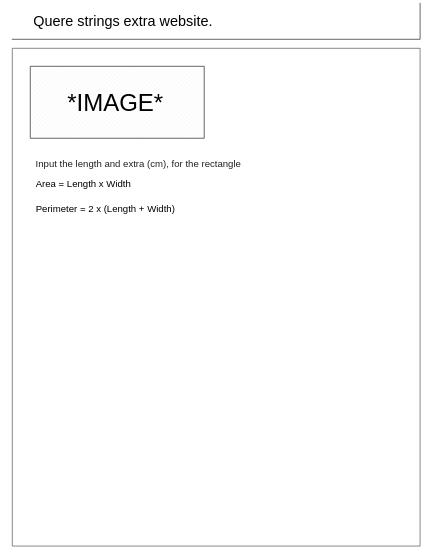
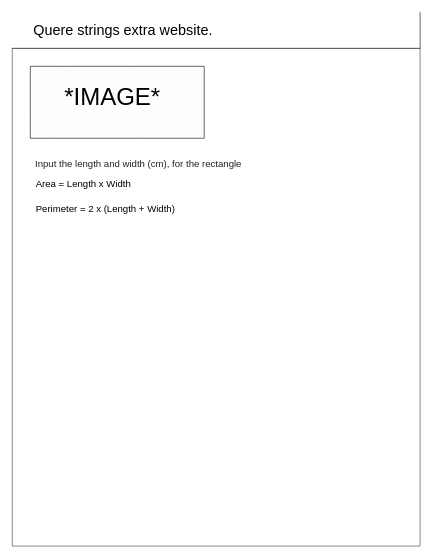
(216, 21) -> (216, 30)
(123, 111) -> (120, 105)
(139, 159) -> (139, 159)
